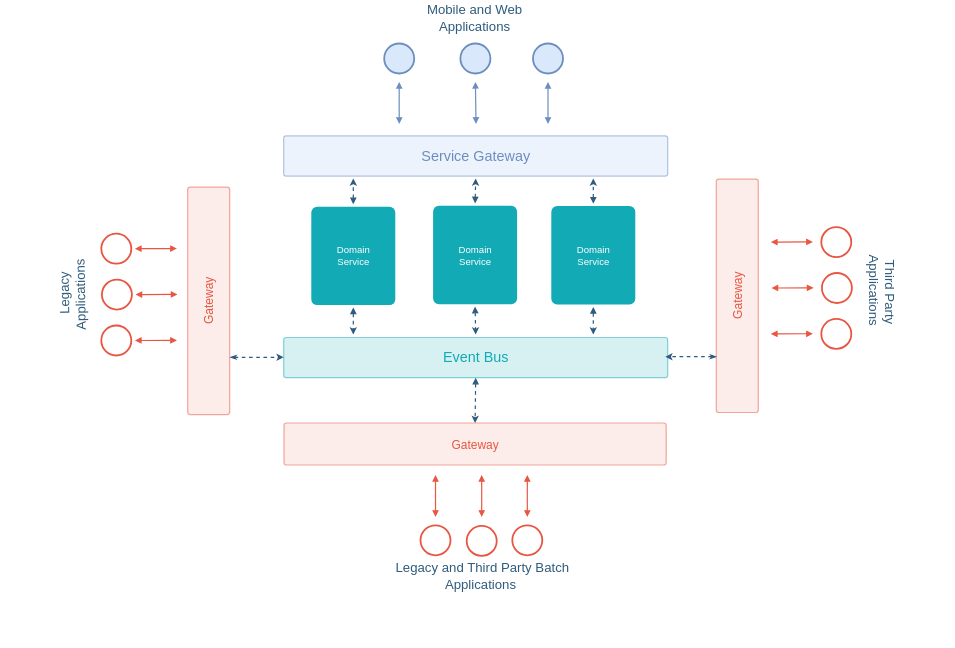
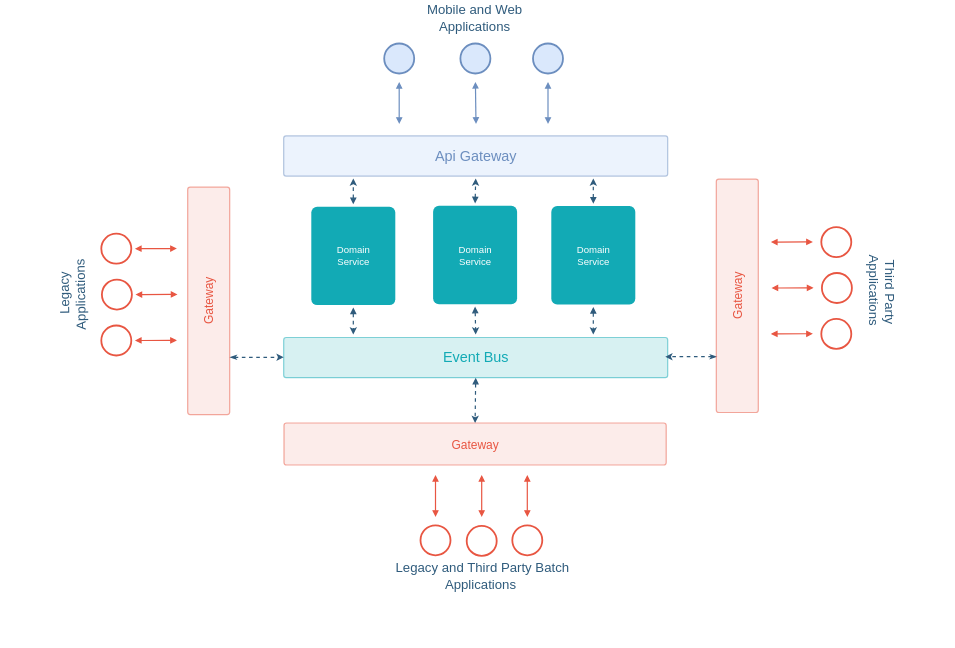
(476, 156) -> (476, 156)
